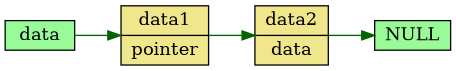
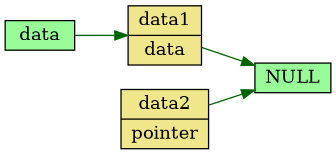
(225, 35) -> (222, 54)
(165, 50) -> (165, 50)
(292, 50) -> (165, 133)
